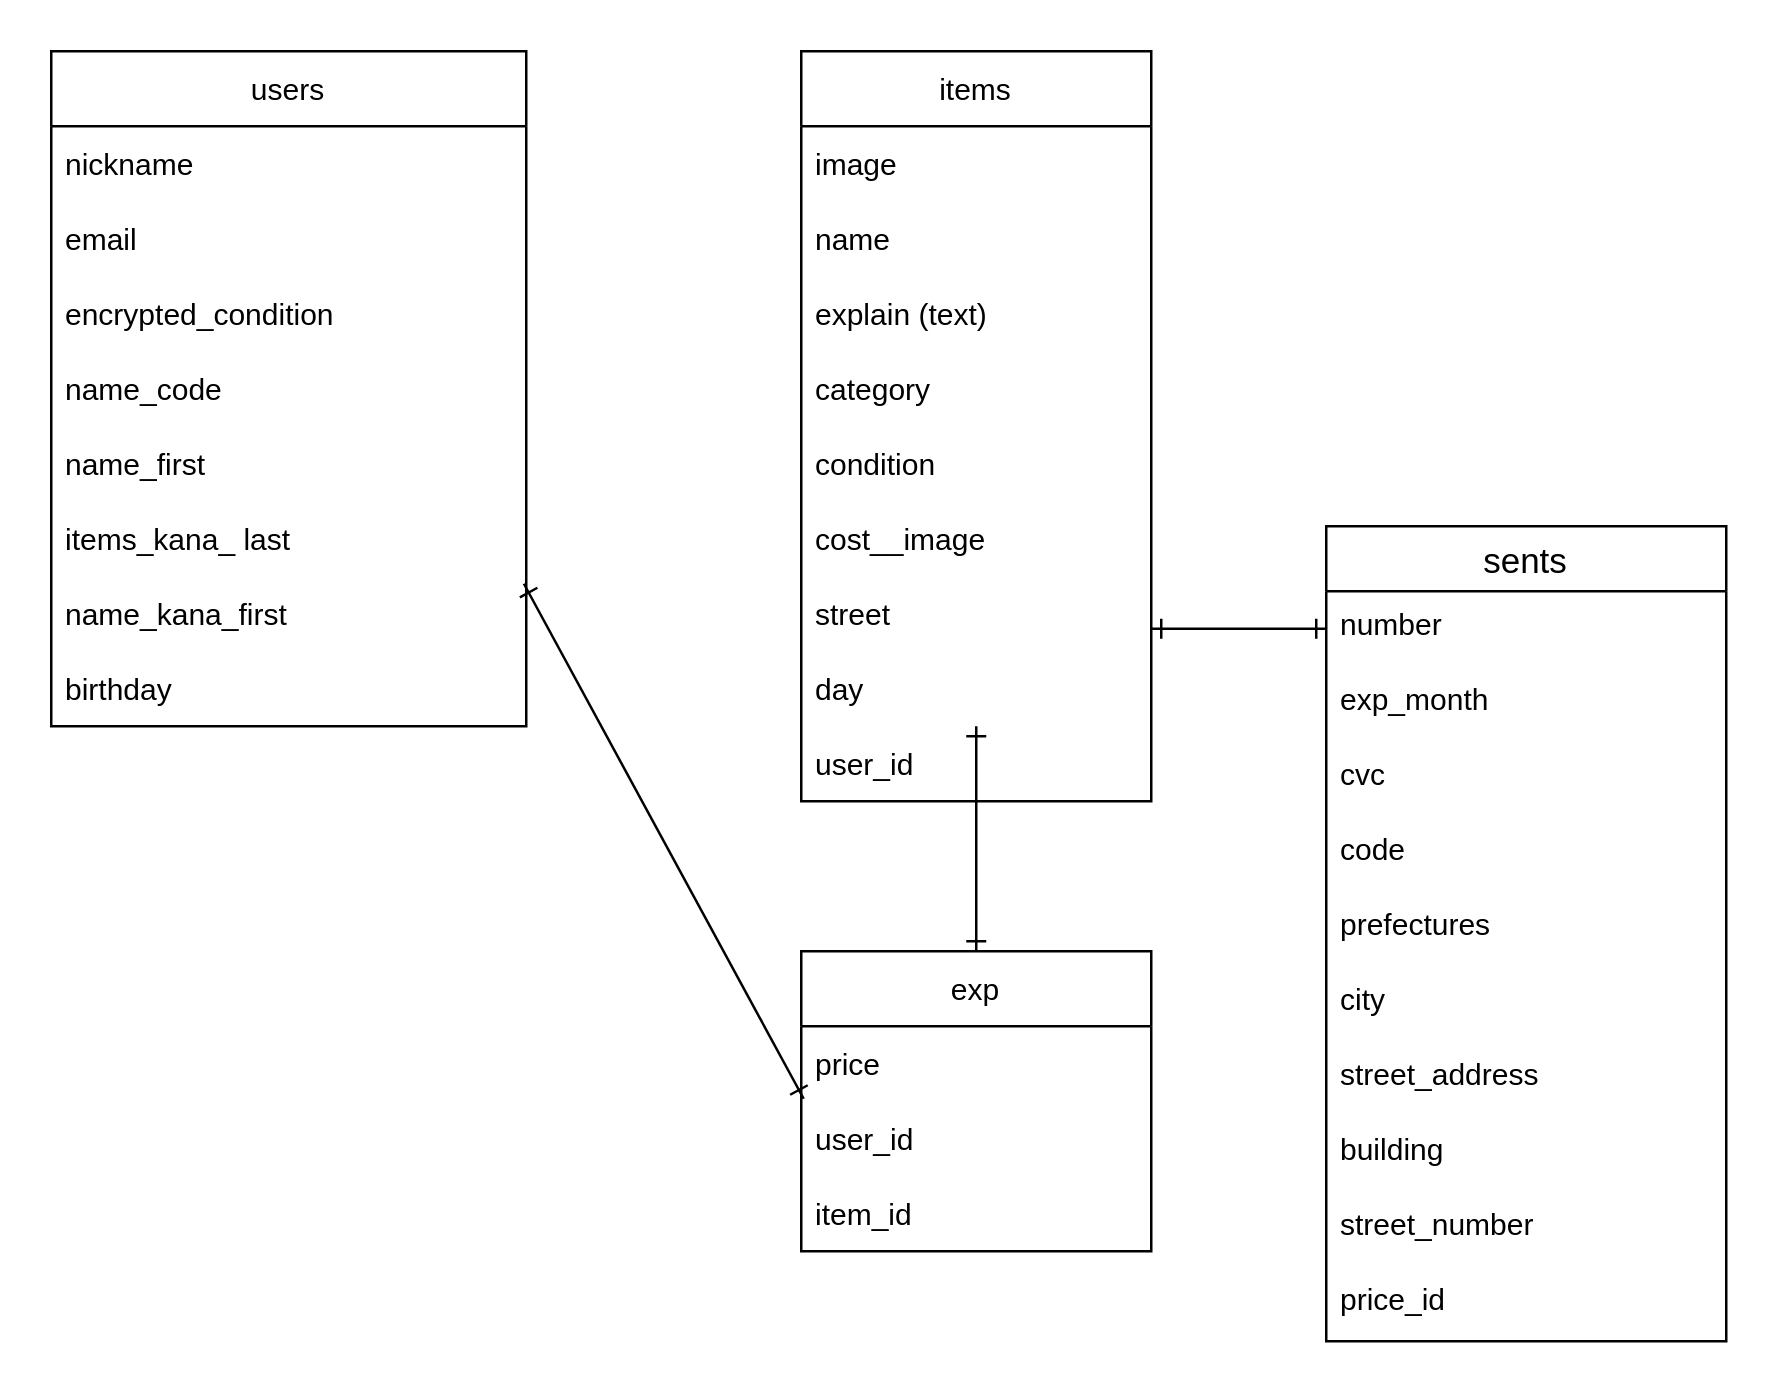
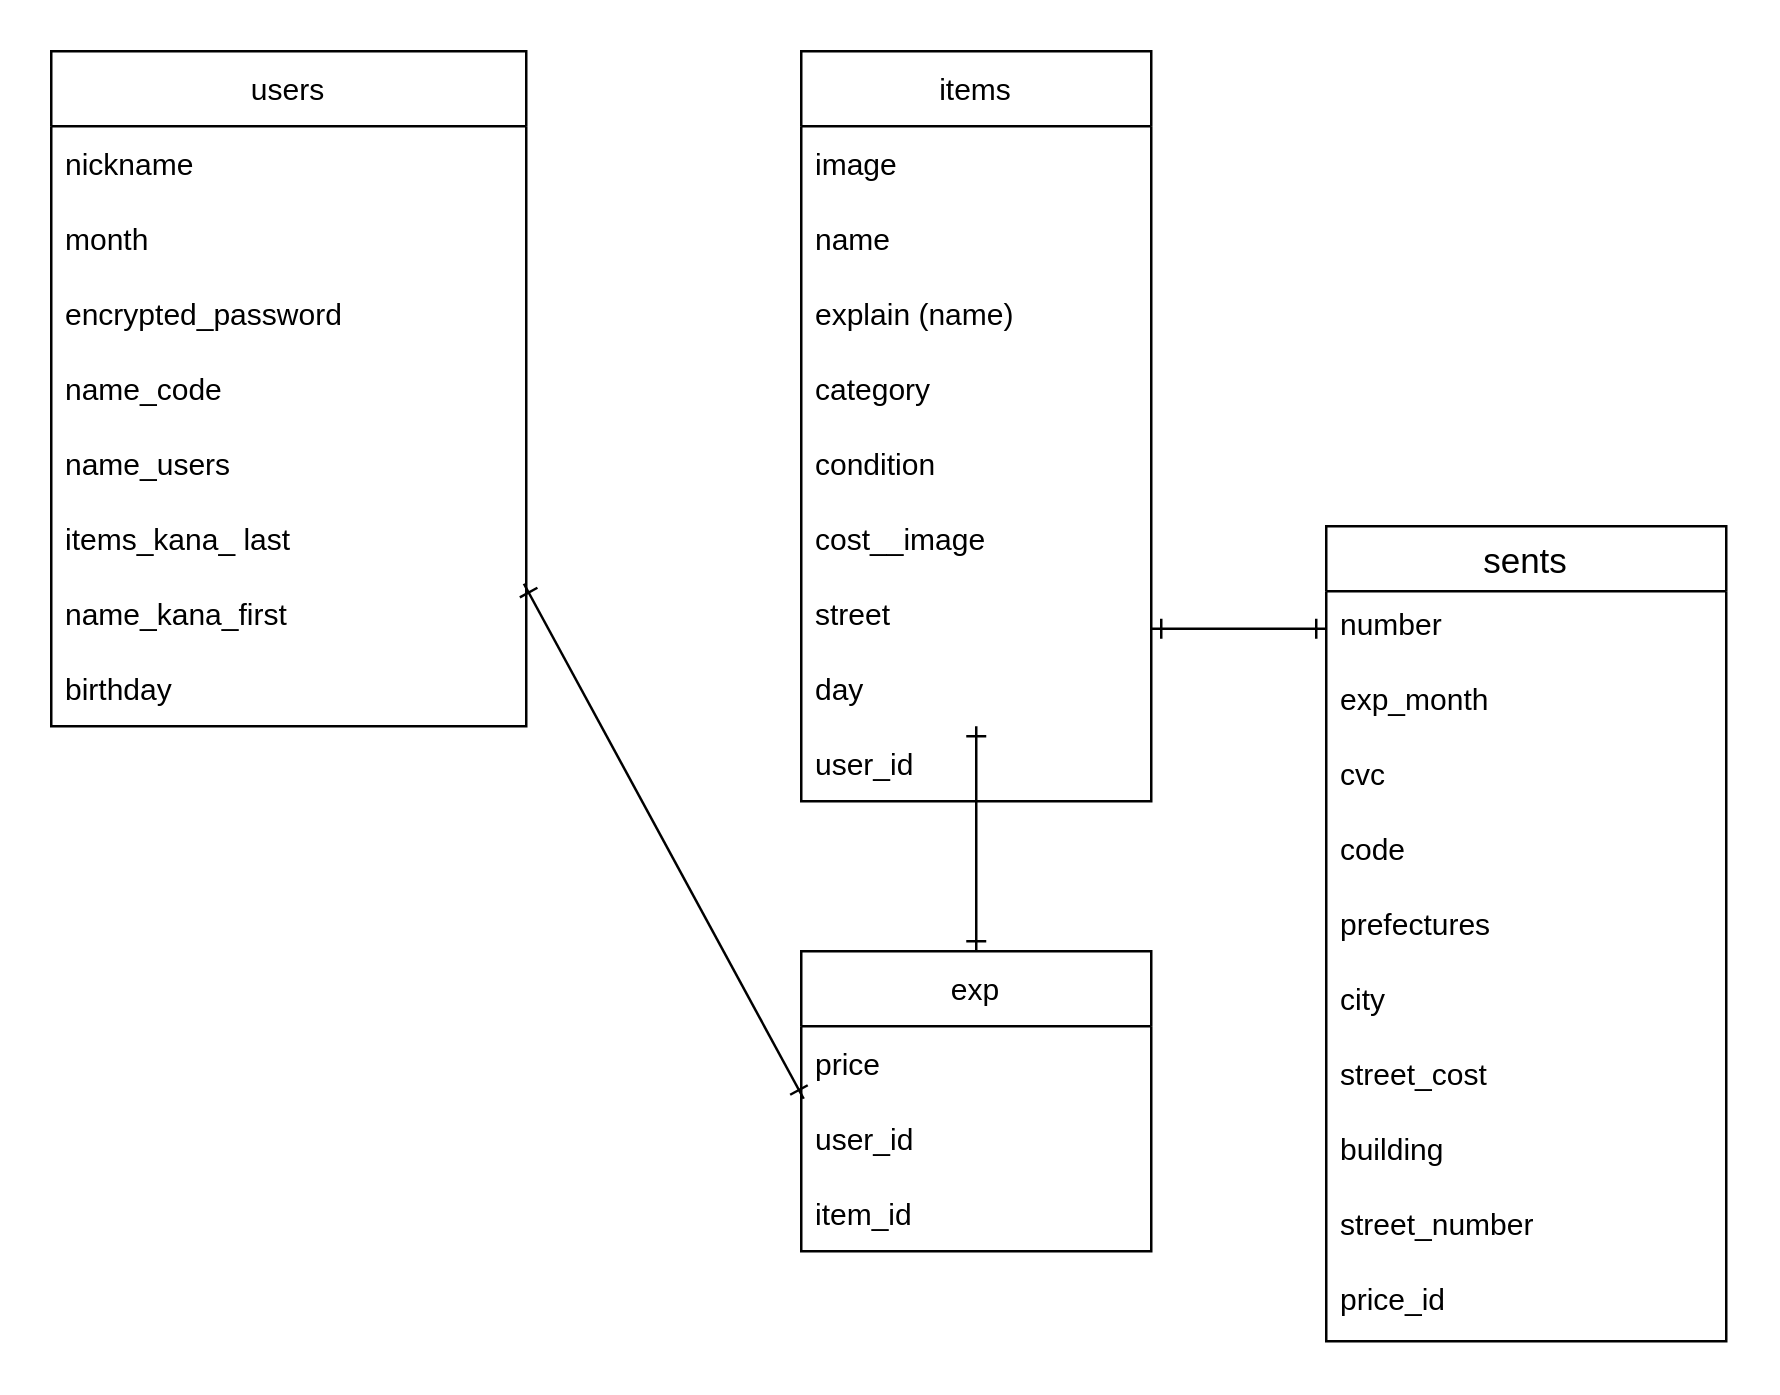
(99, 240) -> (107, 240)
(217, 315) -> (216, 315)
(921, 315) -> (921, 315)
(145, 465) -> (149, 465)
(1458, 1075) -> (1432, 1075)
